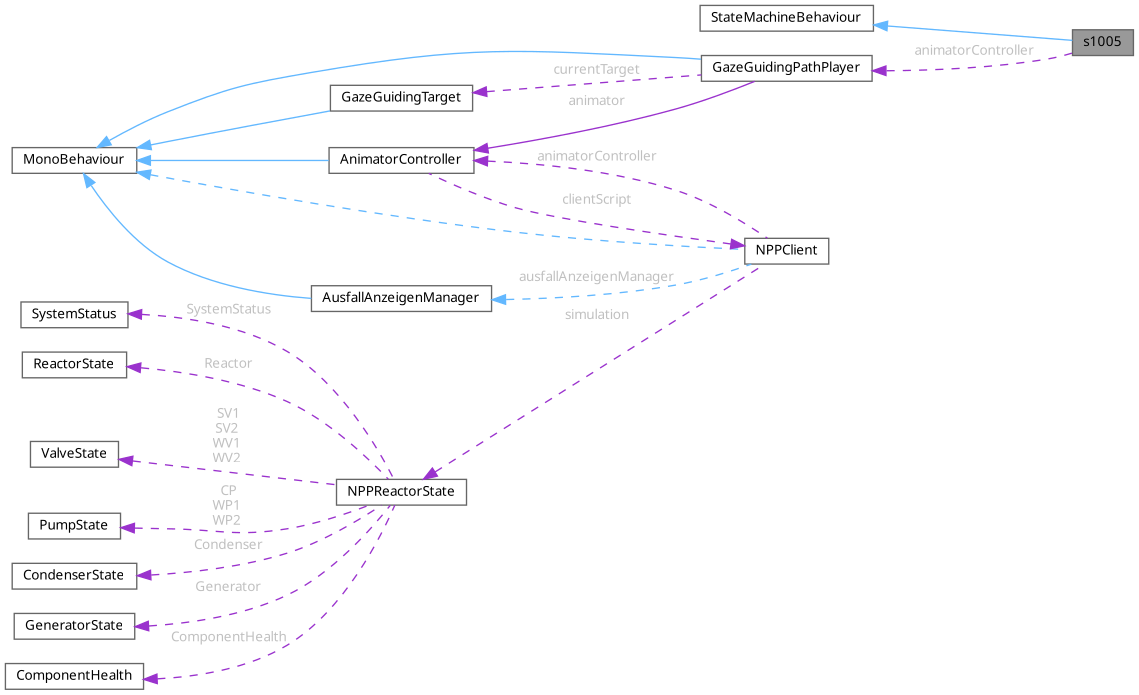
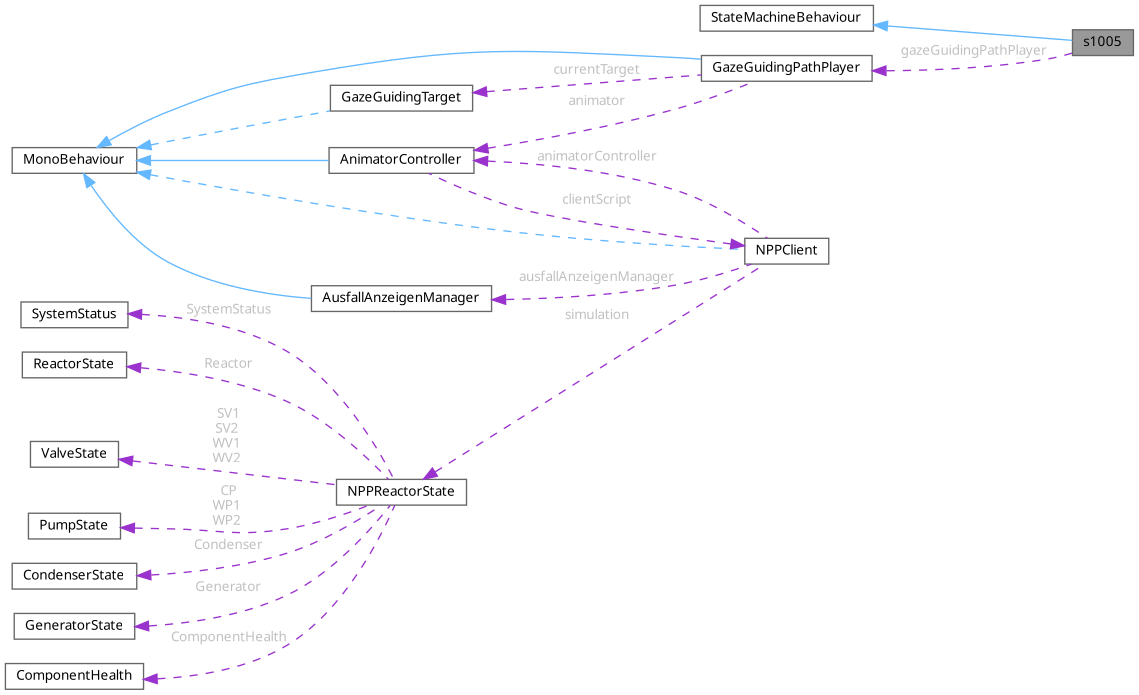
(973, 51) -> (973, 51)
(623, 122) -> (623, 122)
(240, 128) -> (240, 128)
(630, 292) -> (630, 292)
